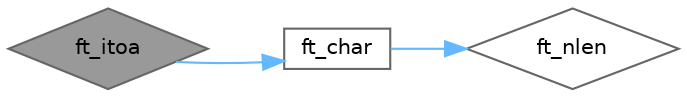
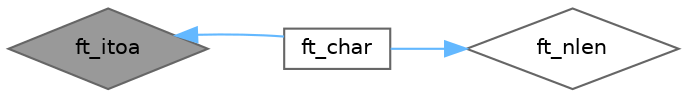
(219, 63) -> (241, 35)
